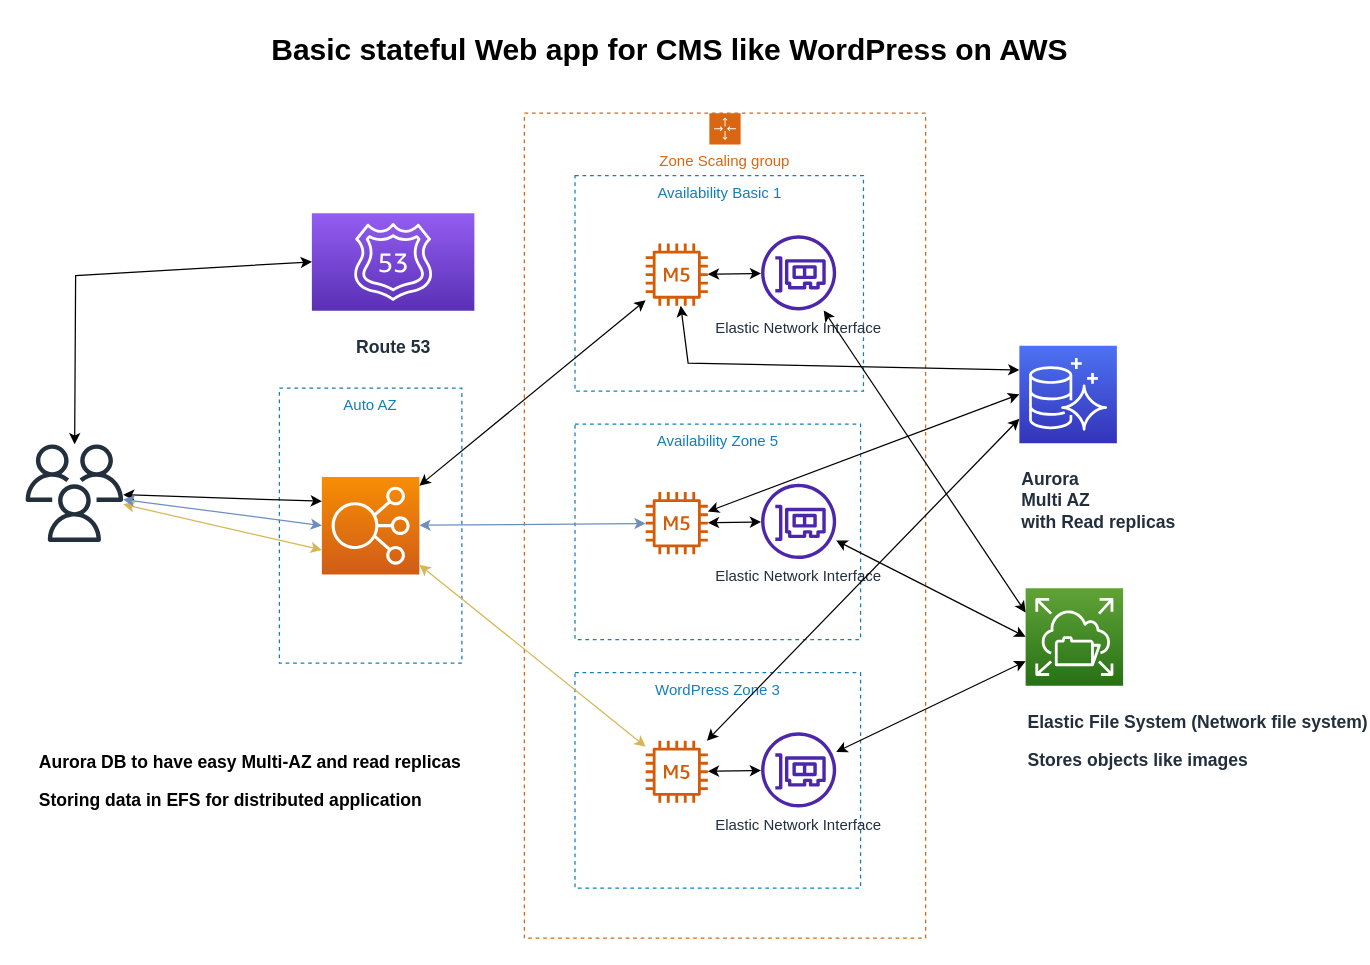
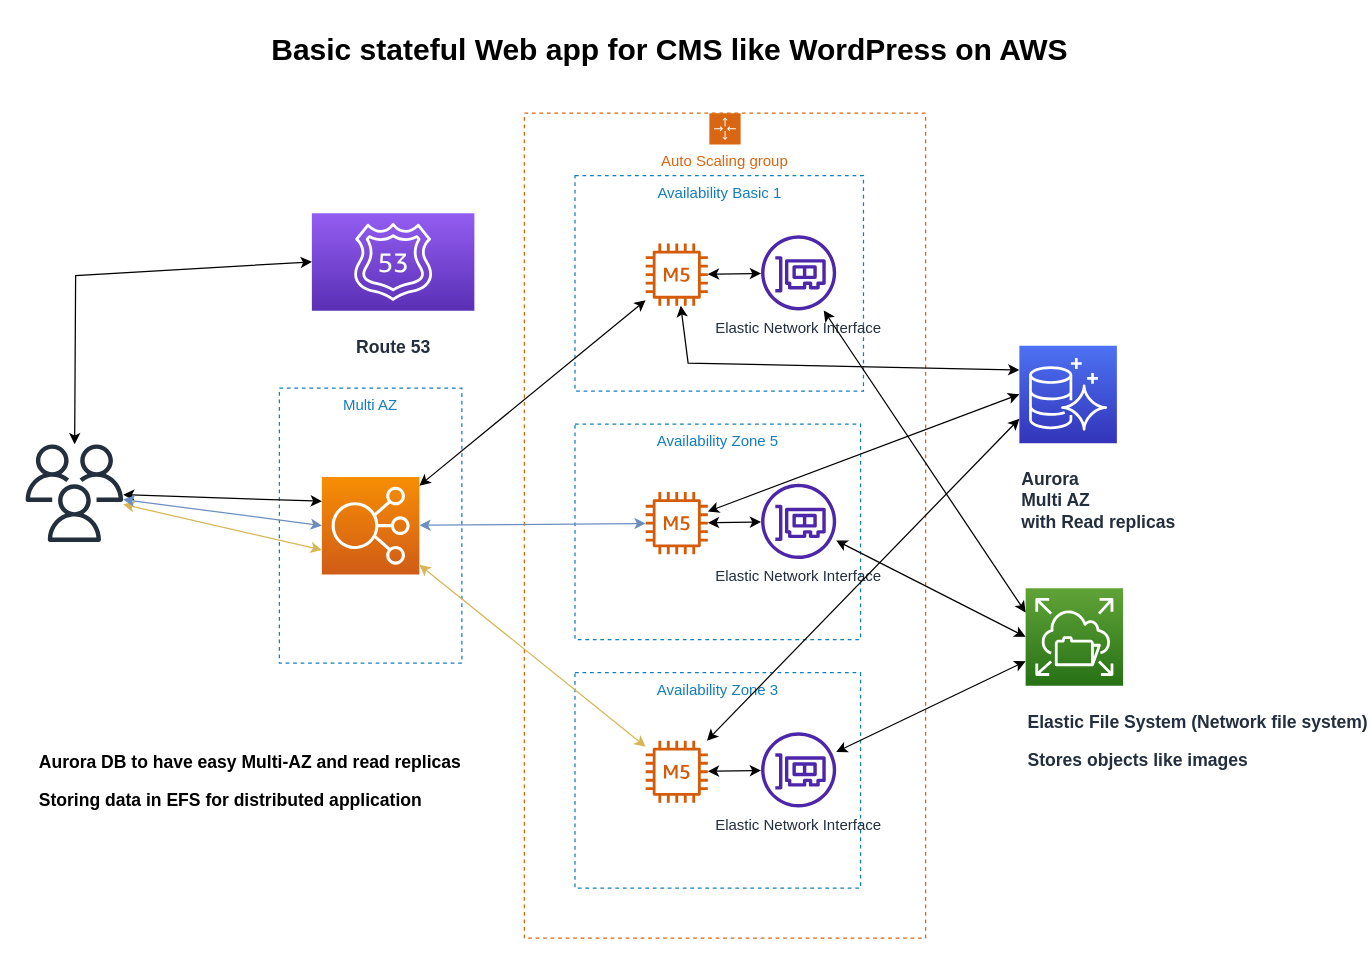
(725, 162) -> (725, 162)
(371, 406) -> (371, 406)
(718, 691) -> (718, 691)
